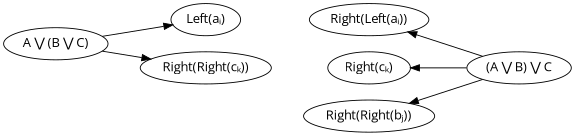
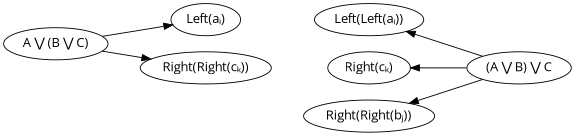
(369, 20) -> (369, 20)
